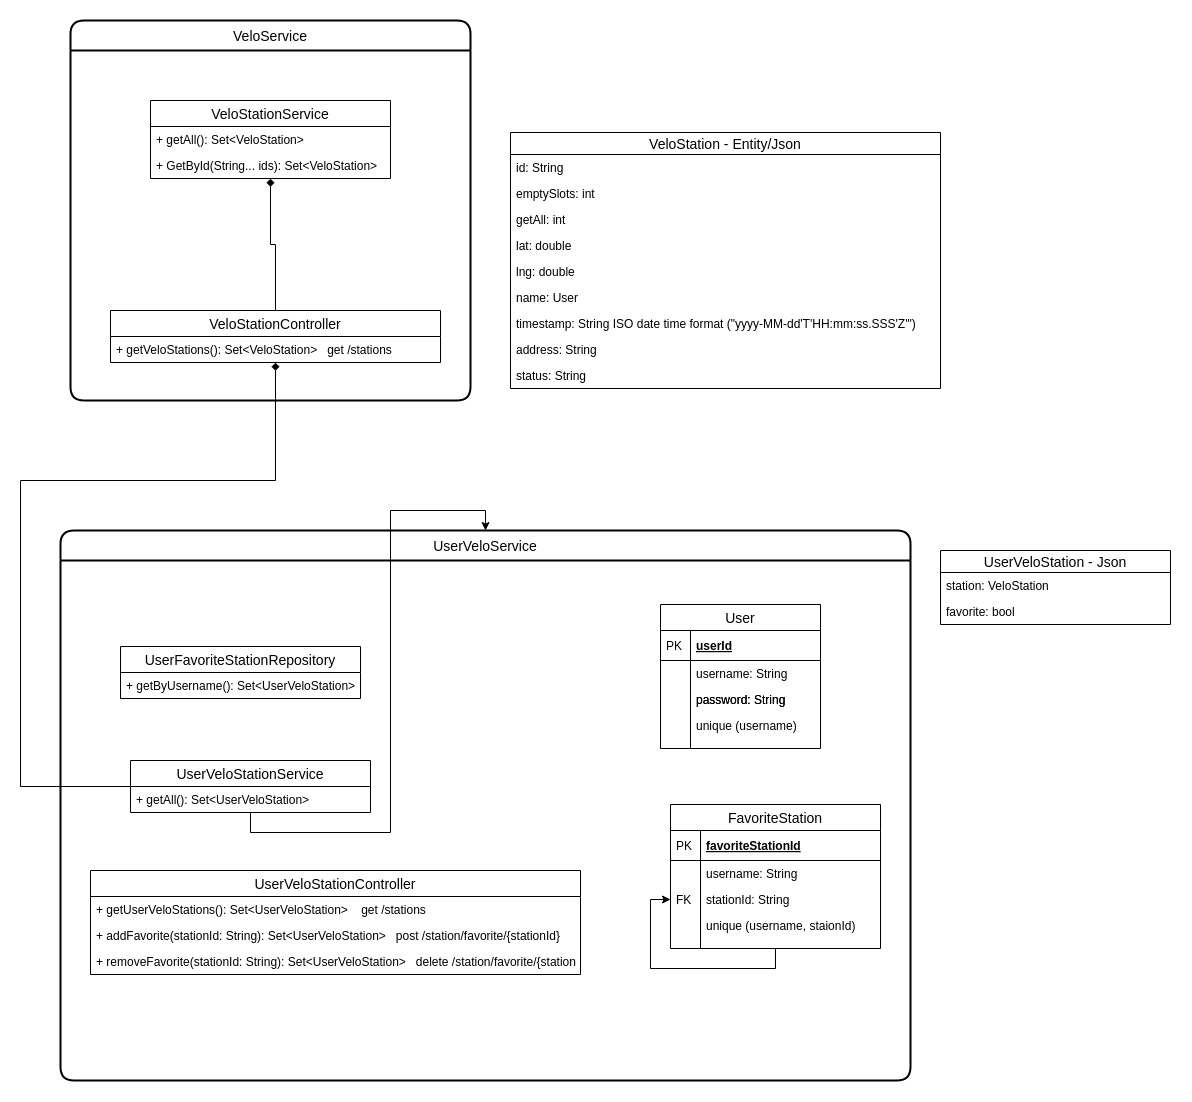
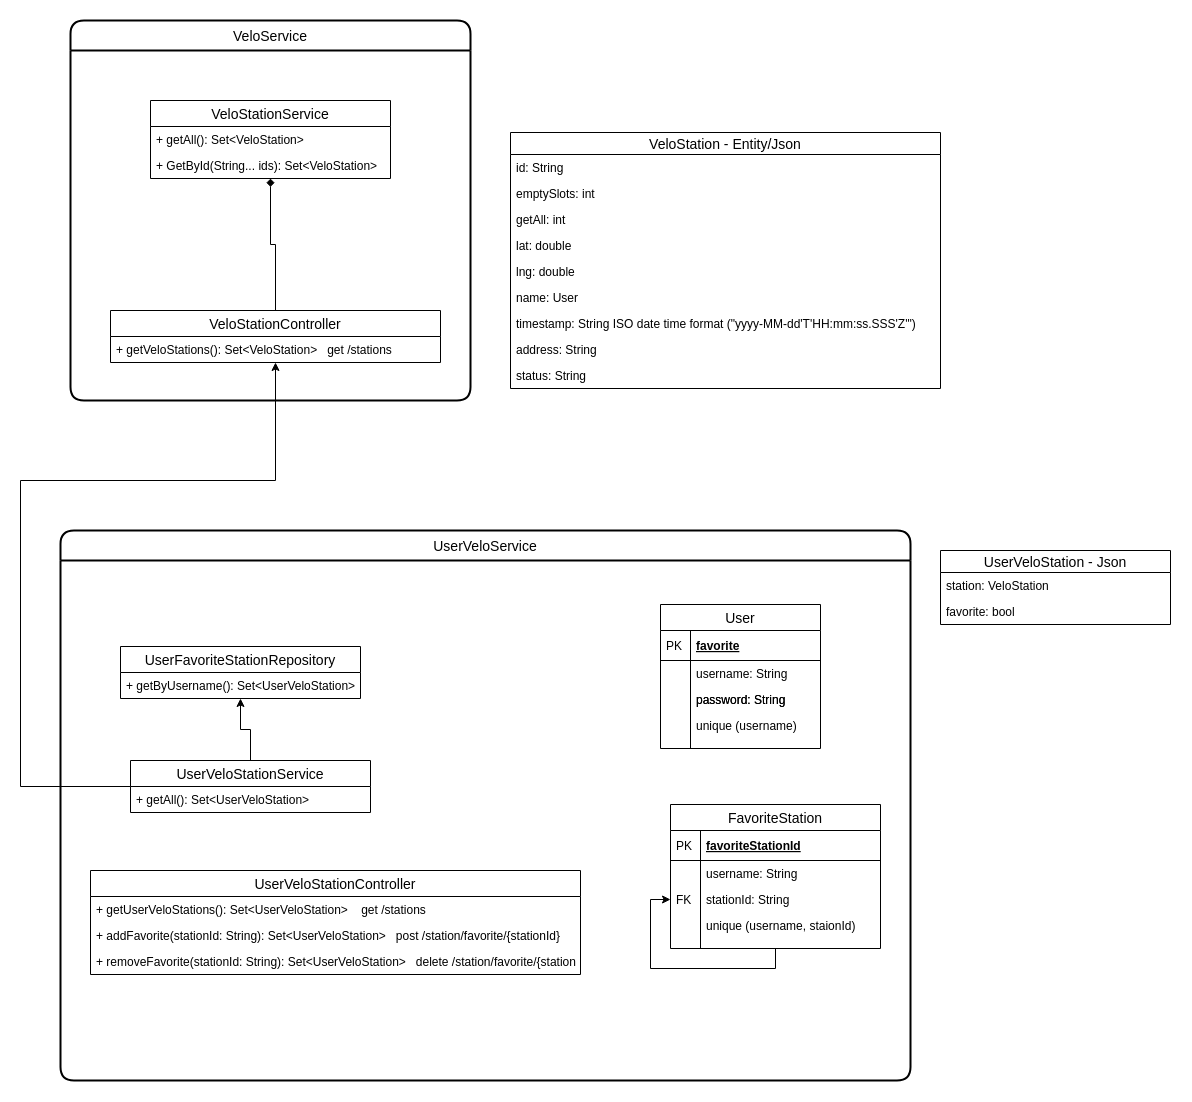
(276, 371) -> (276, 371)
(716, 646) -> (721, 646)
(391, 698) -> (250, 730)
